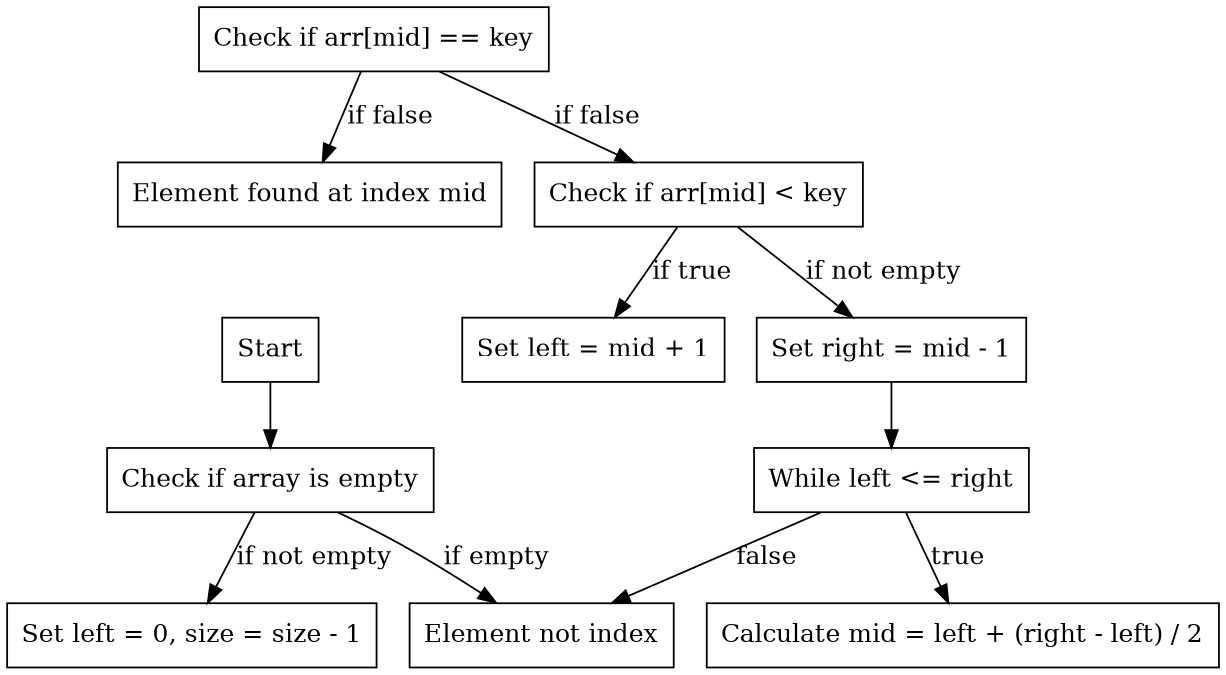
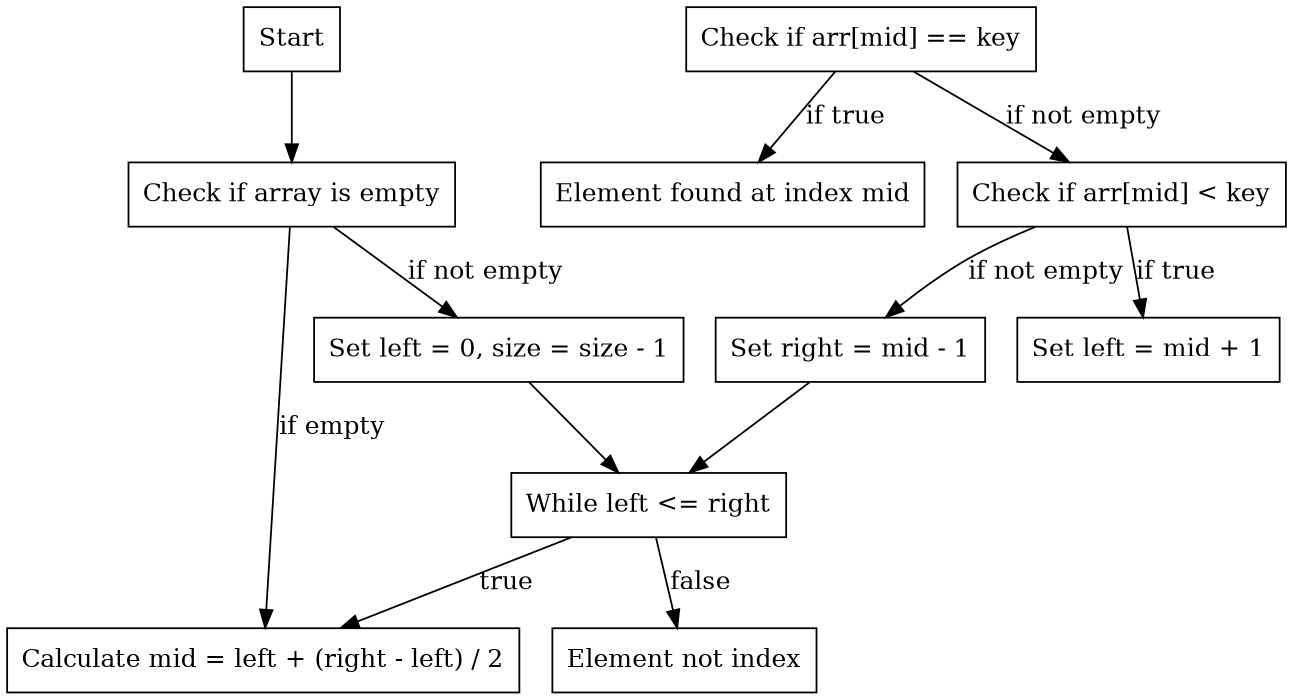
(391, 117) -> (846, 117)
(598, 117) -> (1084, 117)
none -> (567, 421)
(411, 550) -> (278, 419)
